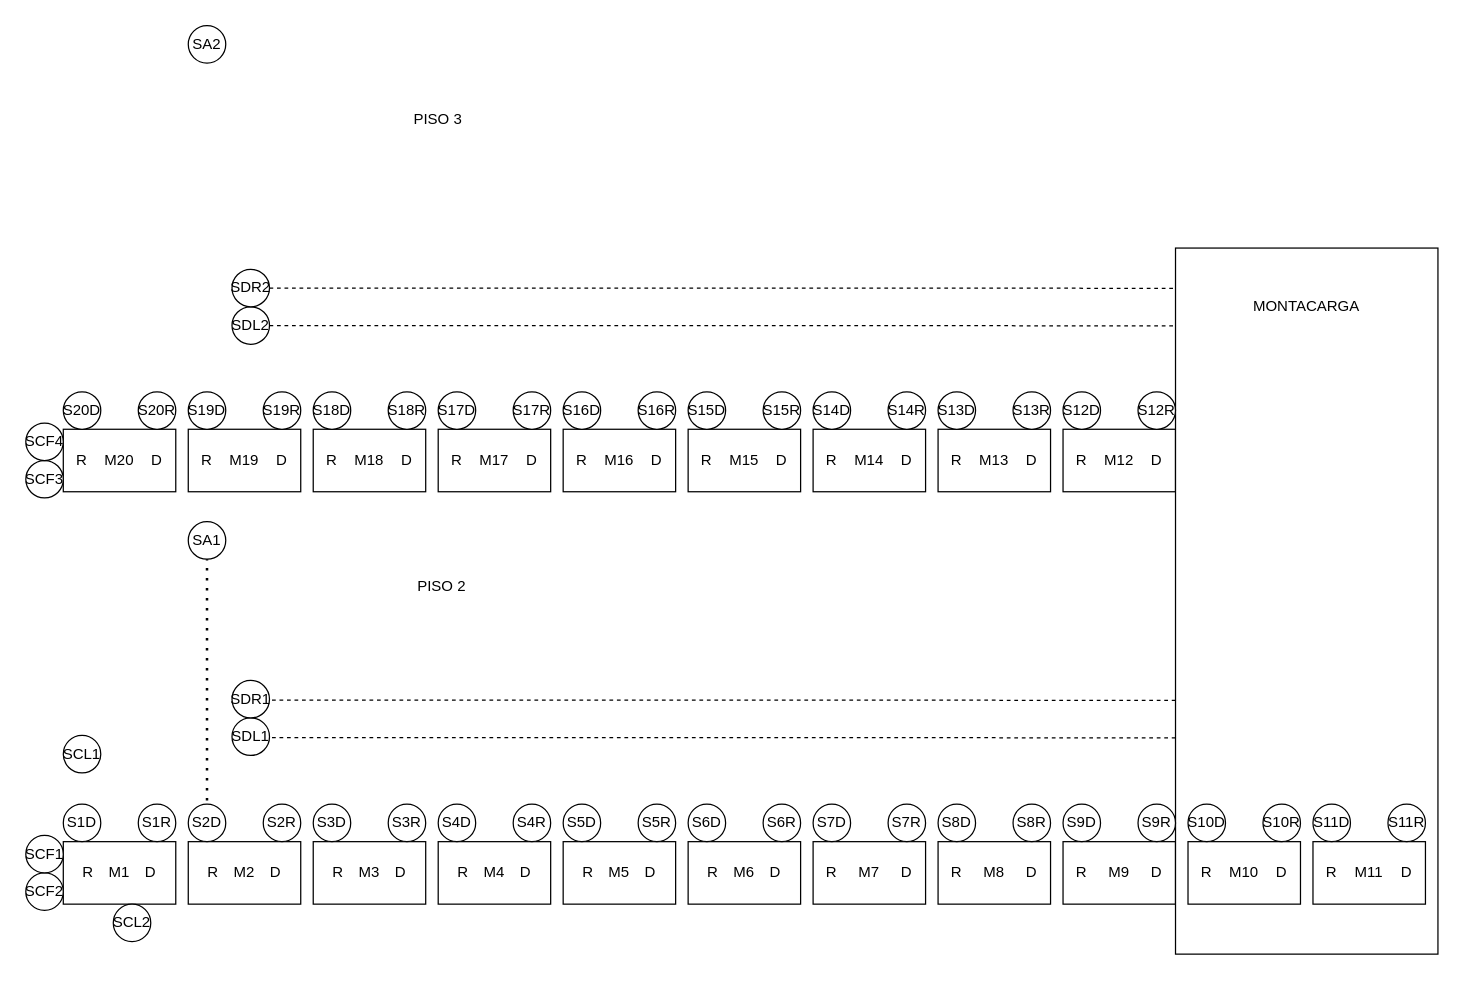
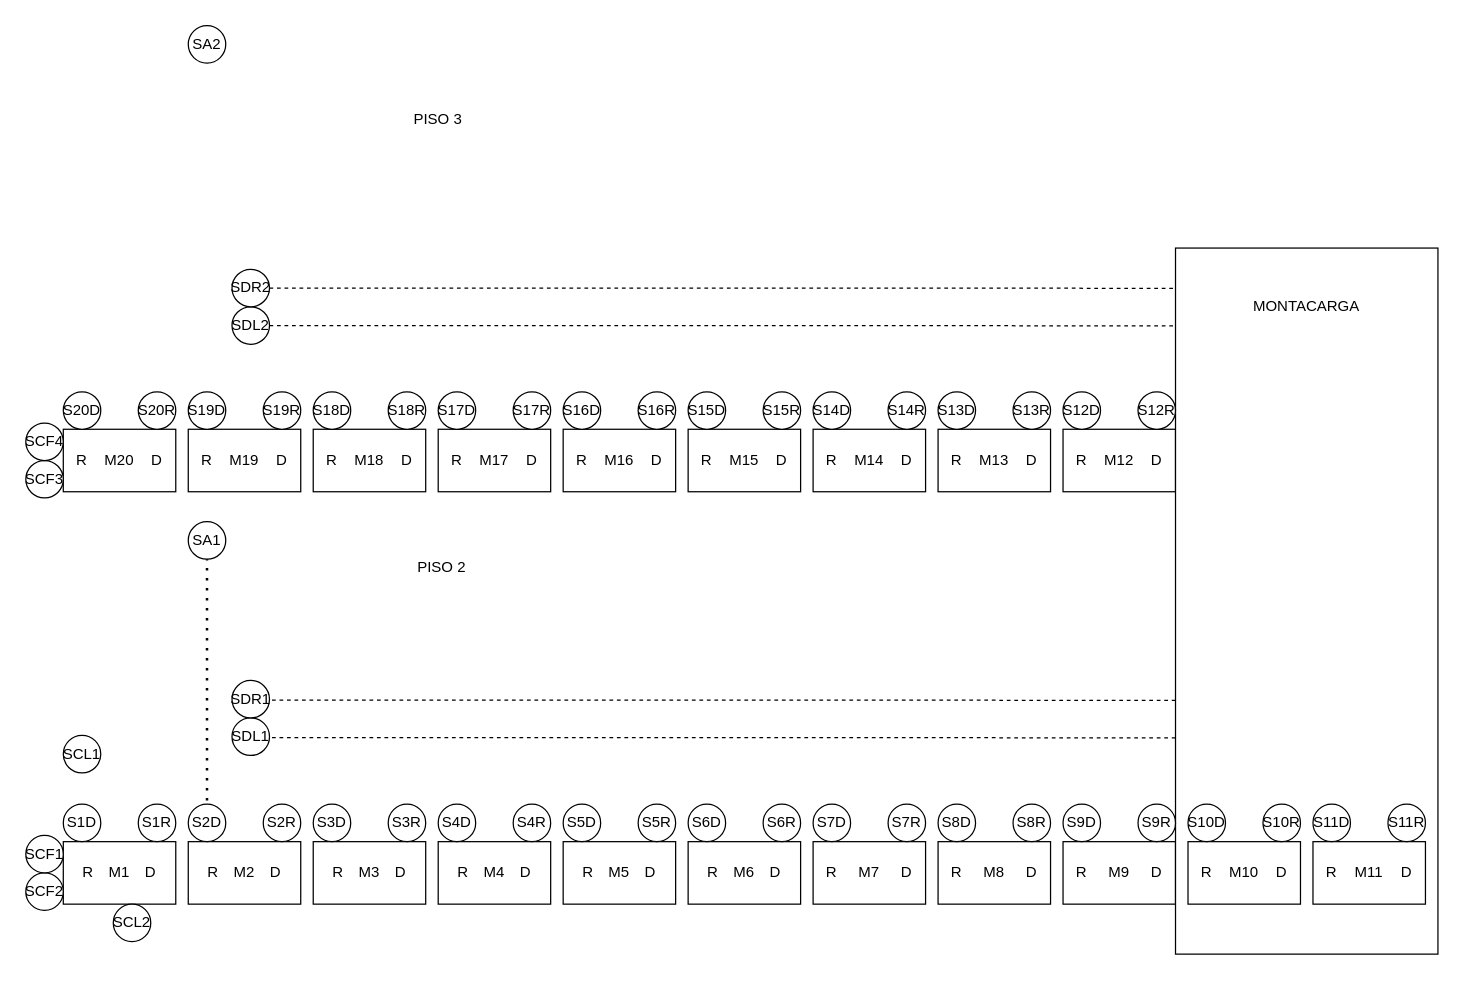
(442, 587) -> (442, 568)
